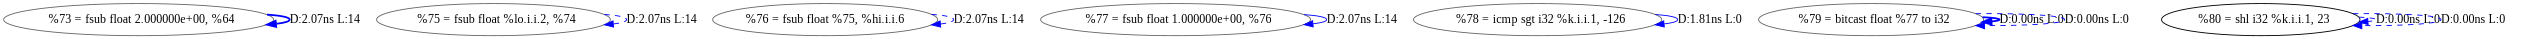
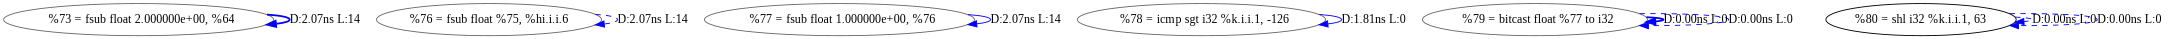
(493, 20) -> none
(2261, 20) -> (1921, 20)
